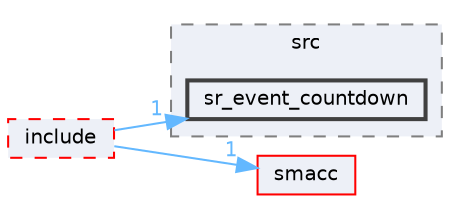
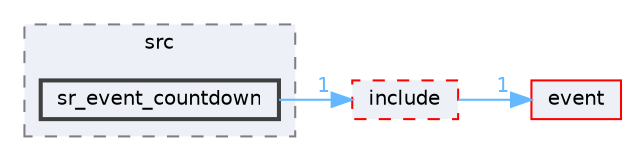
(140, 126) -> (308, 100)
(306, 175) -> (576, 100)
